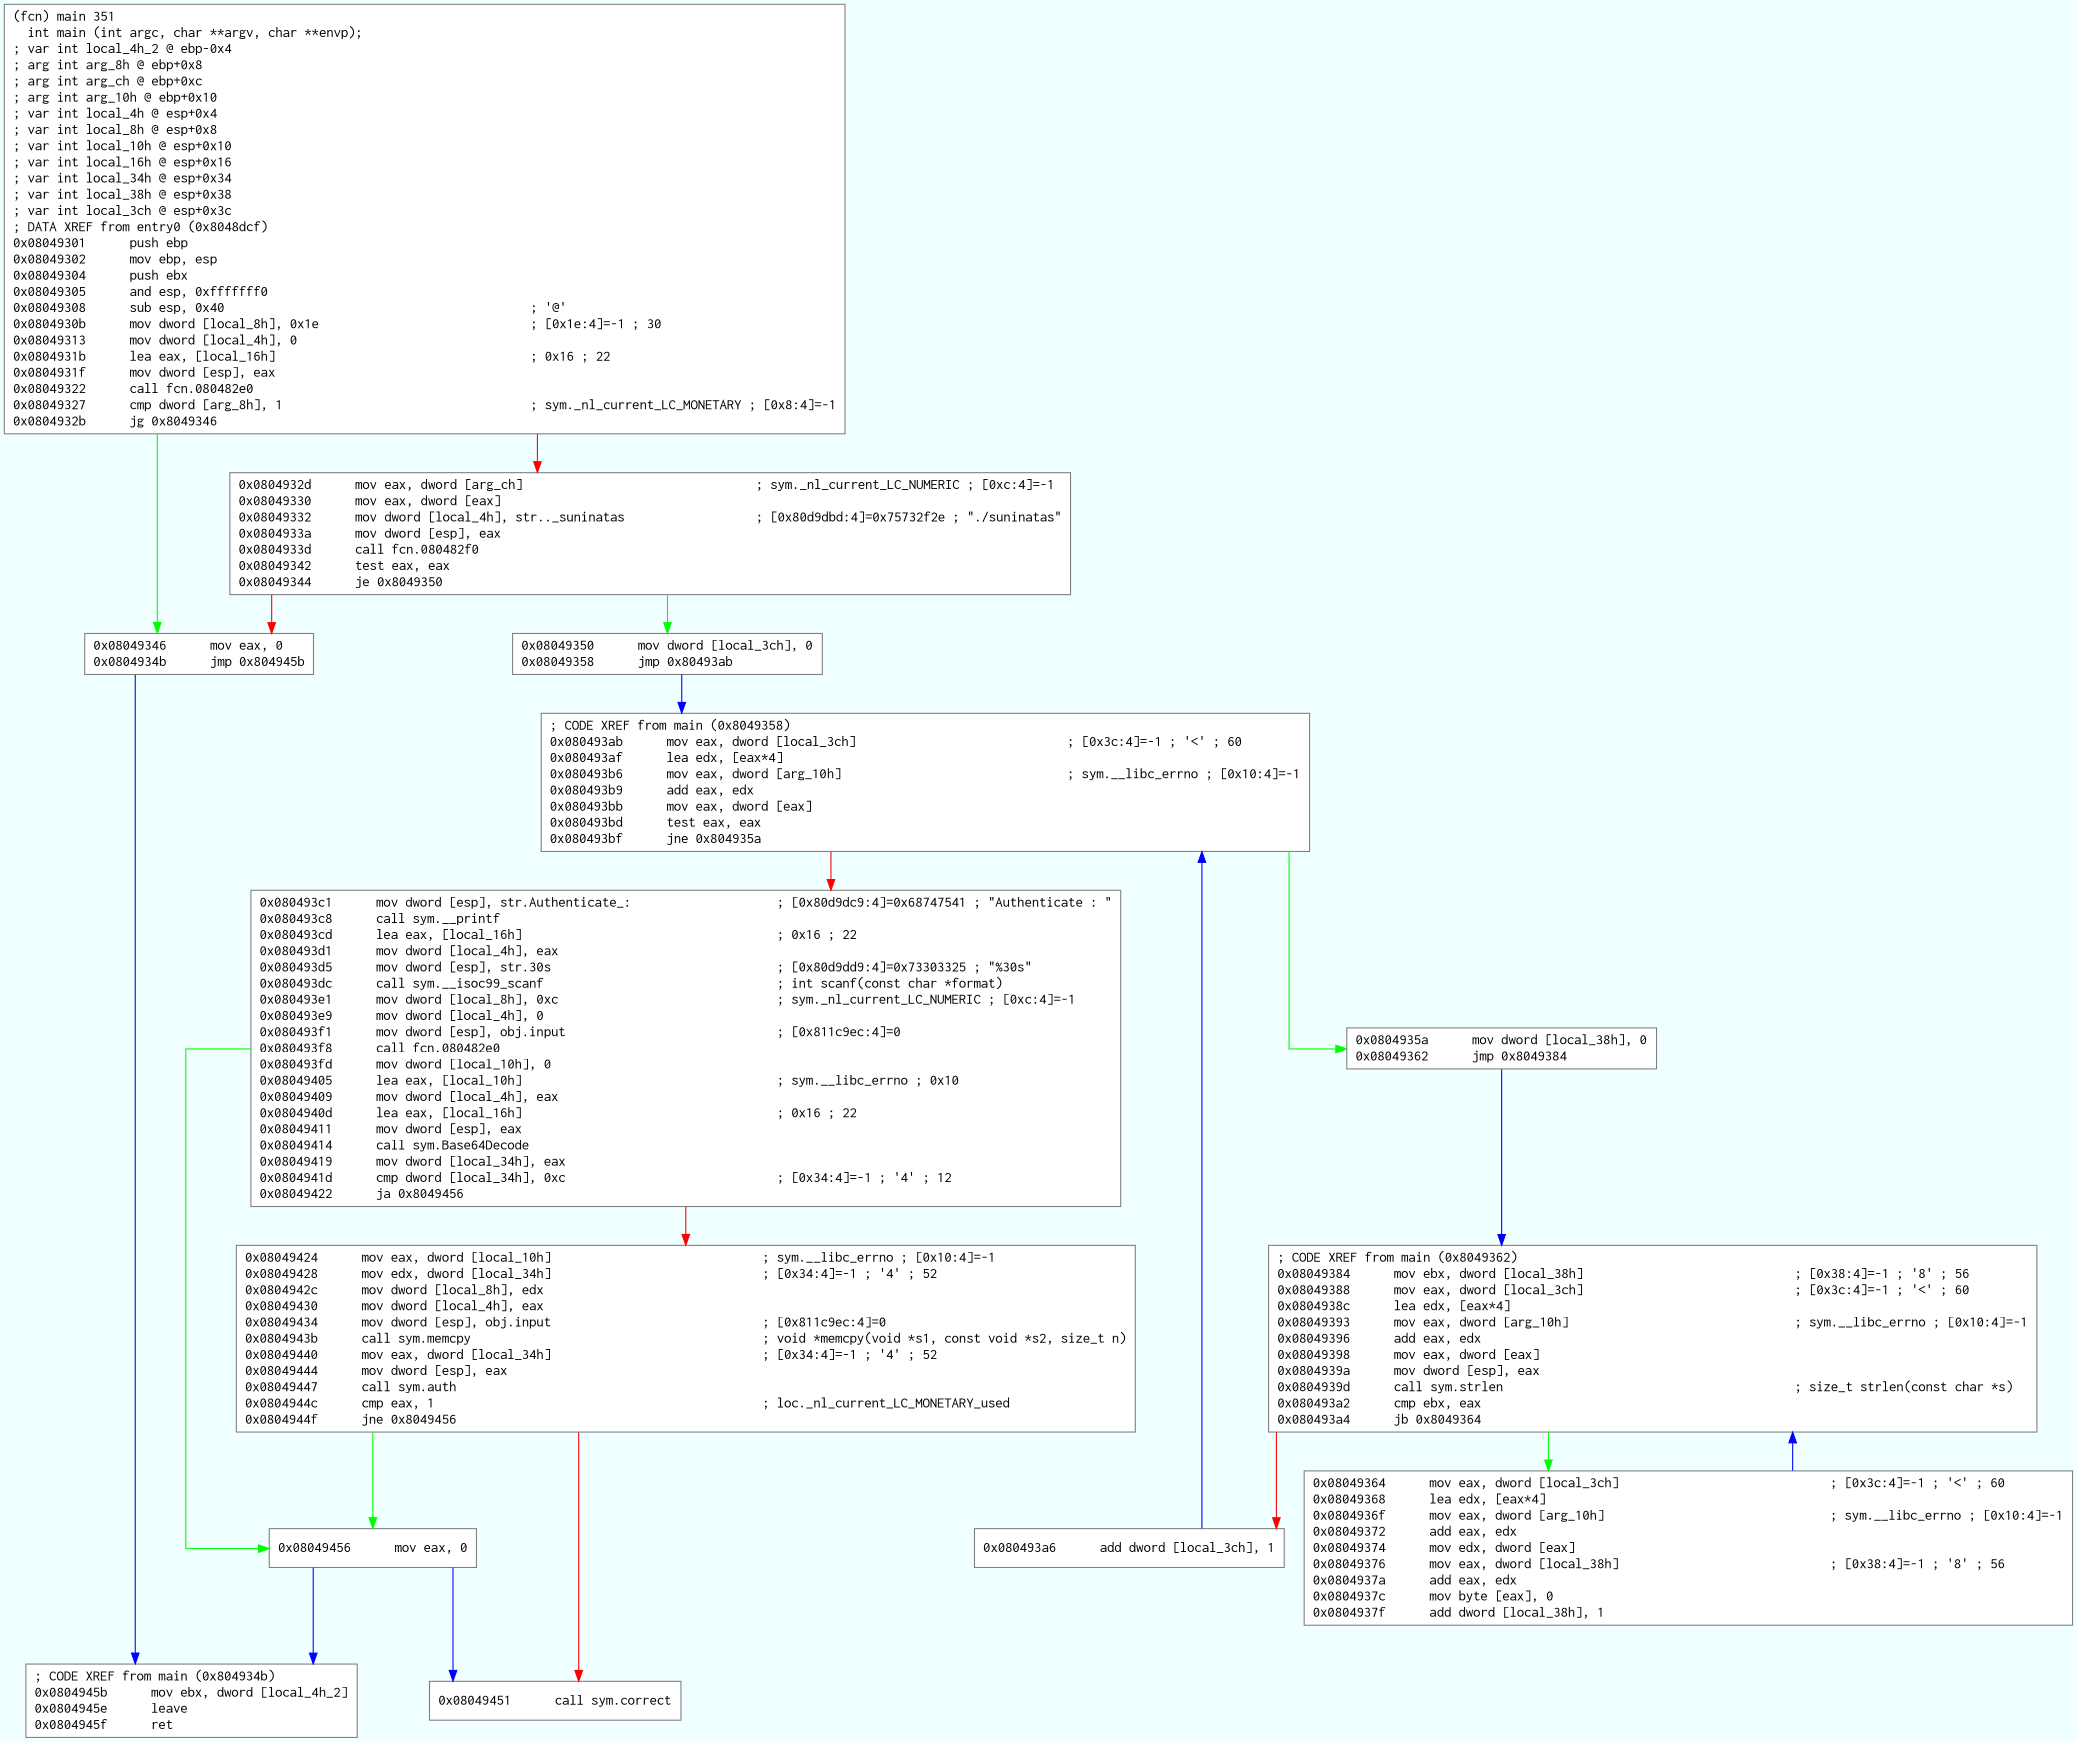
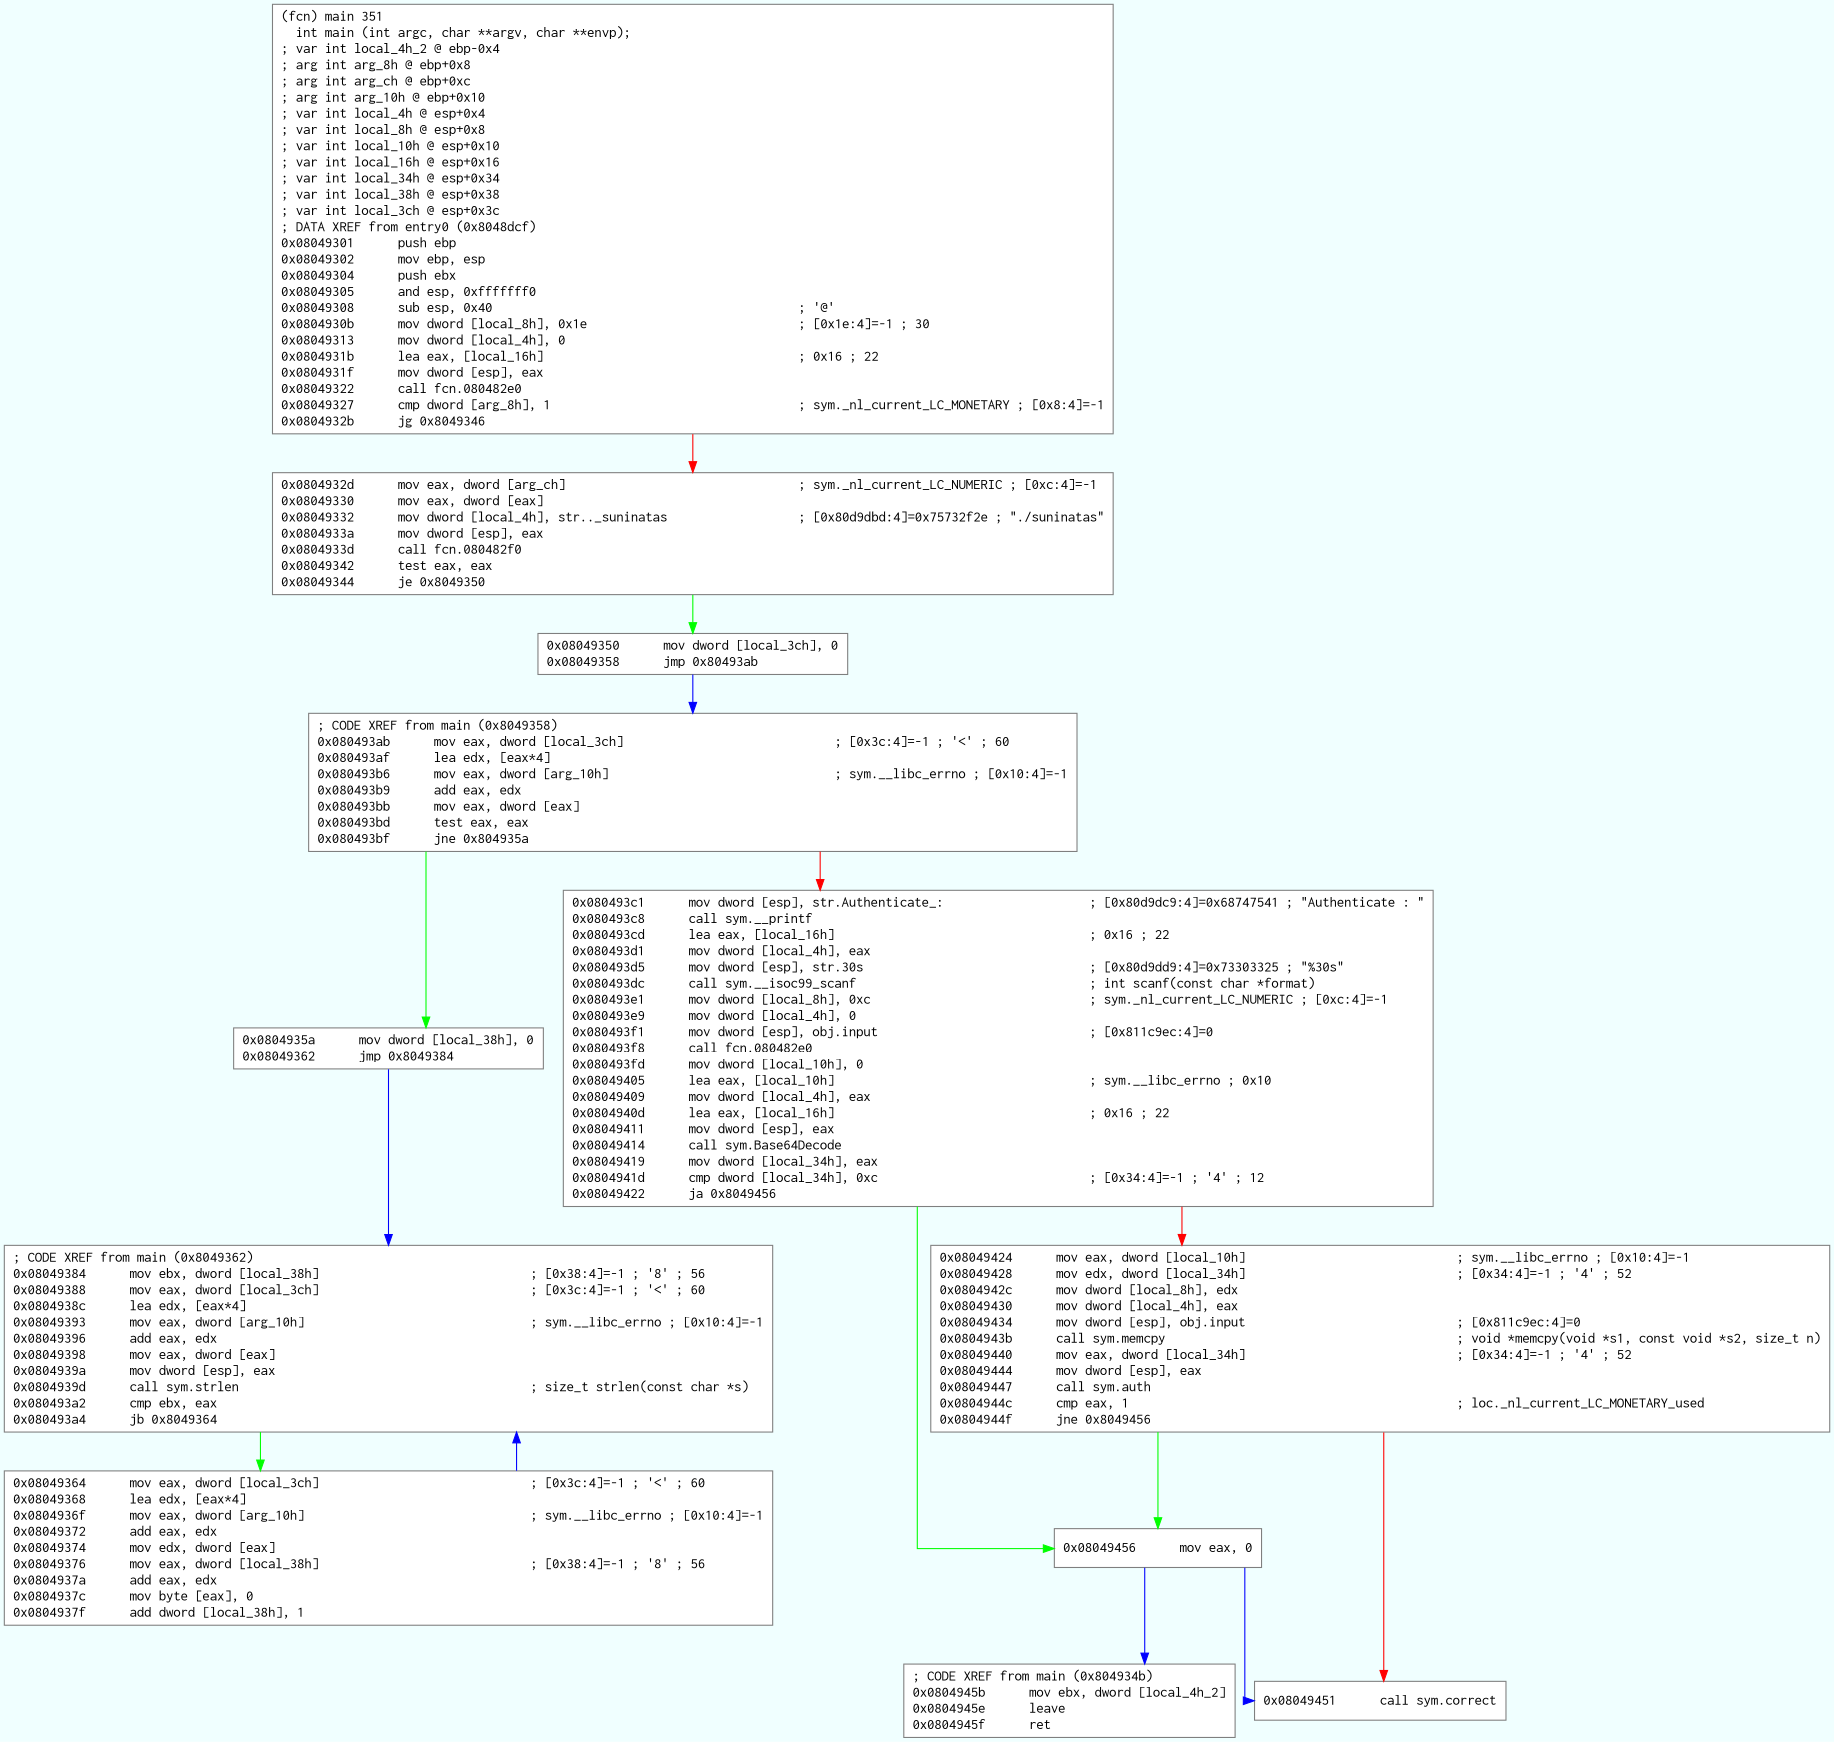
(199, 654) -> none
(1129, 1548) -> none
